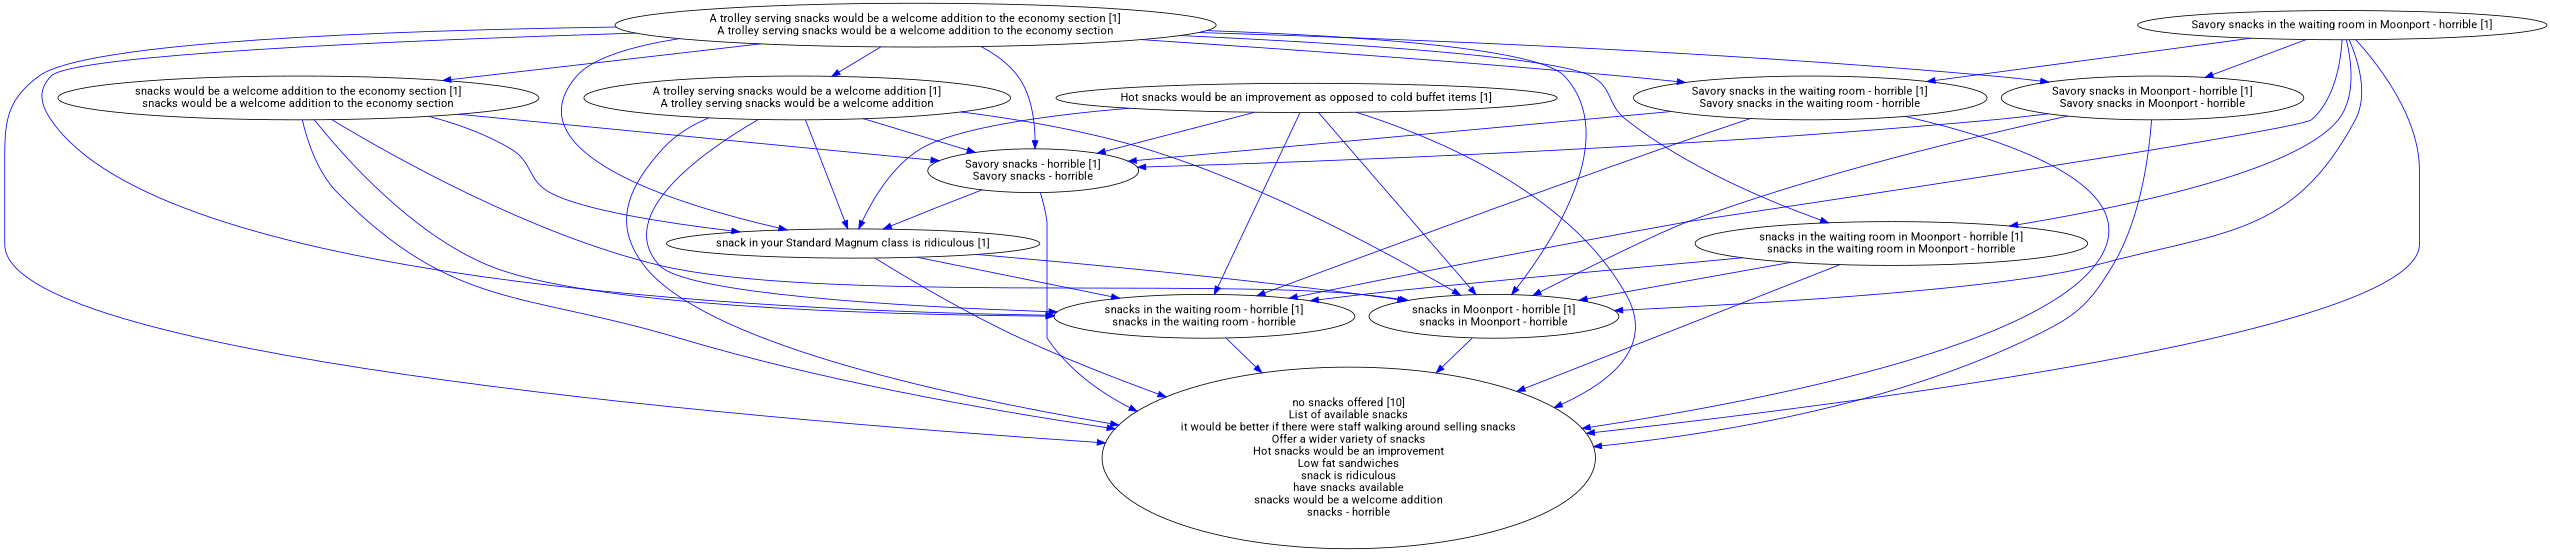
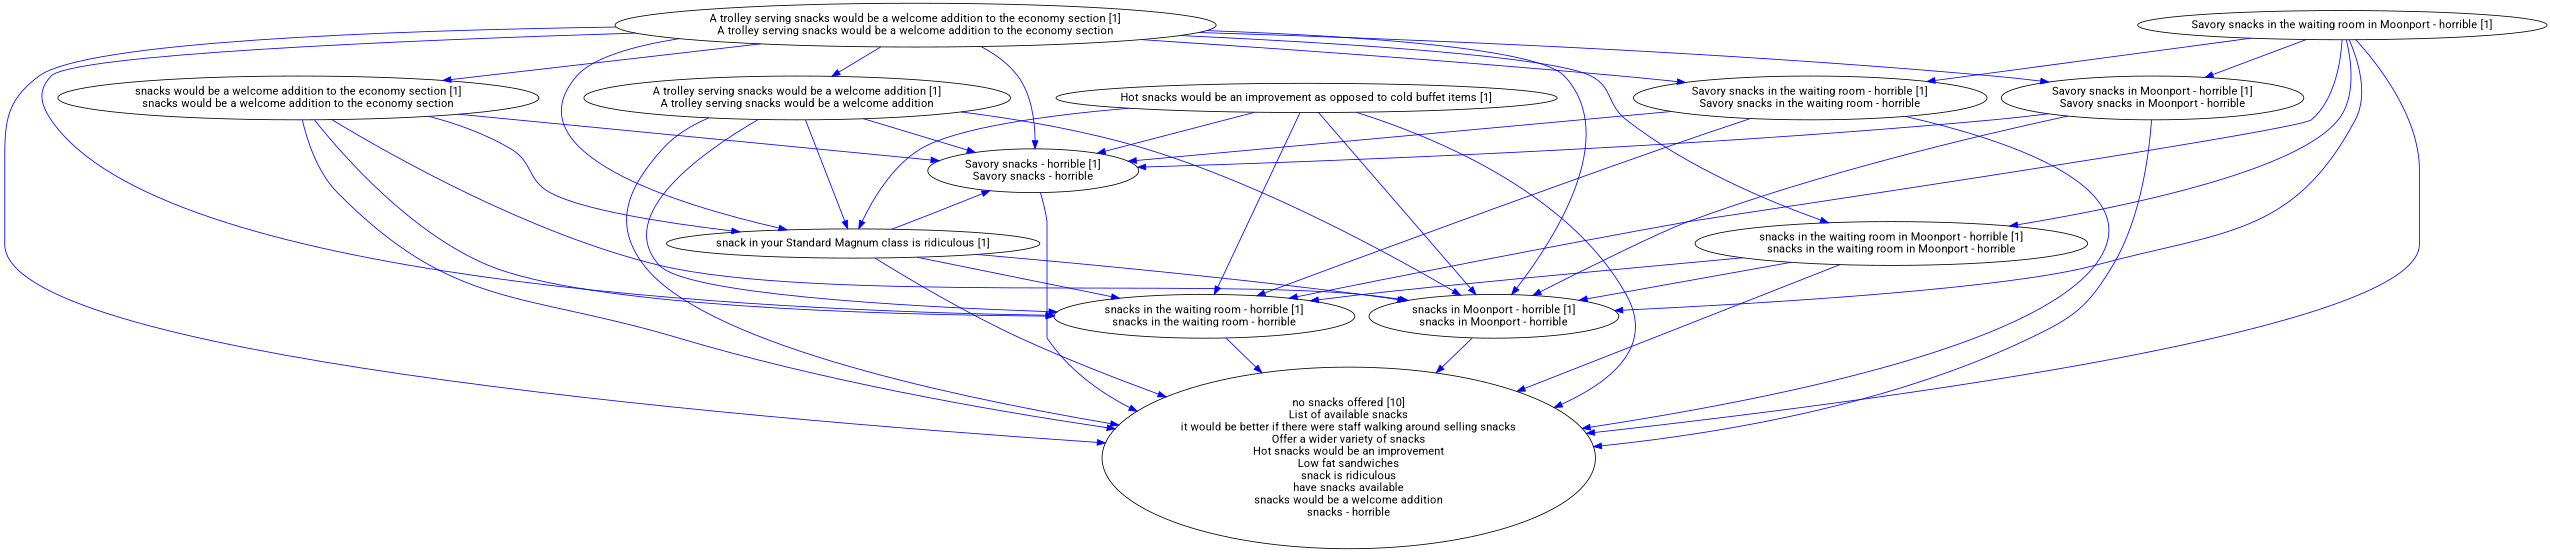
(936, 208) -> (937, 212)
